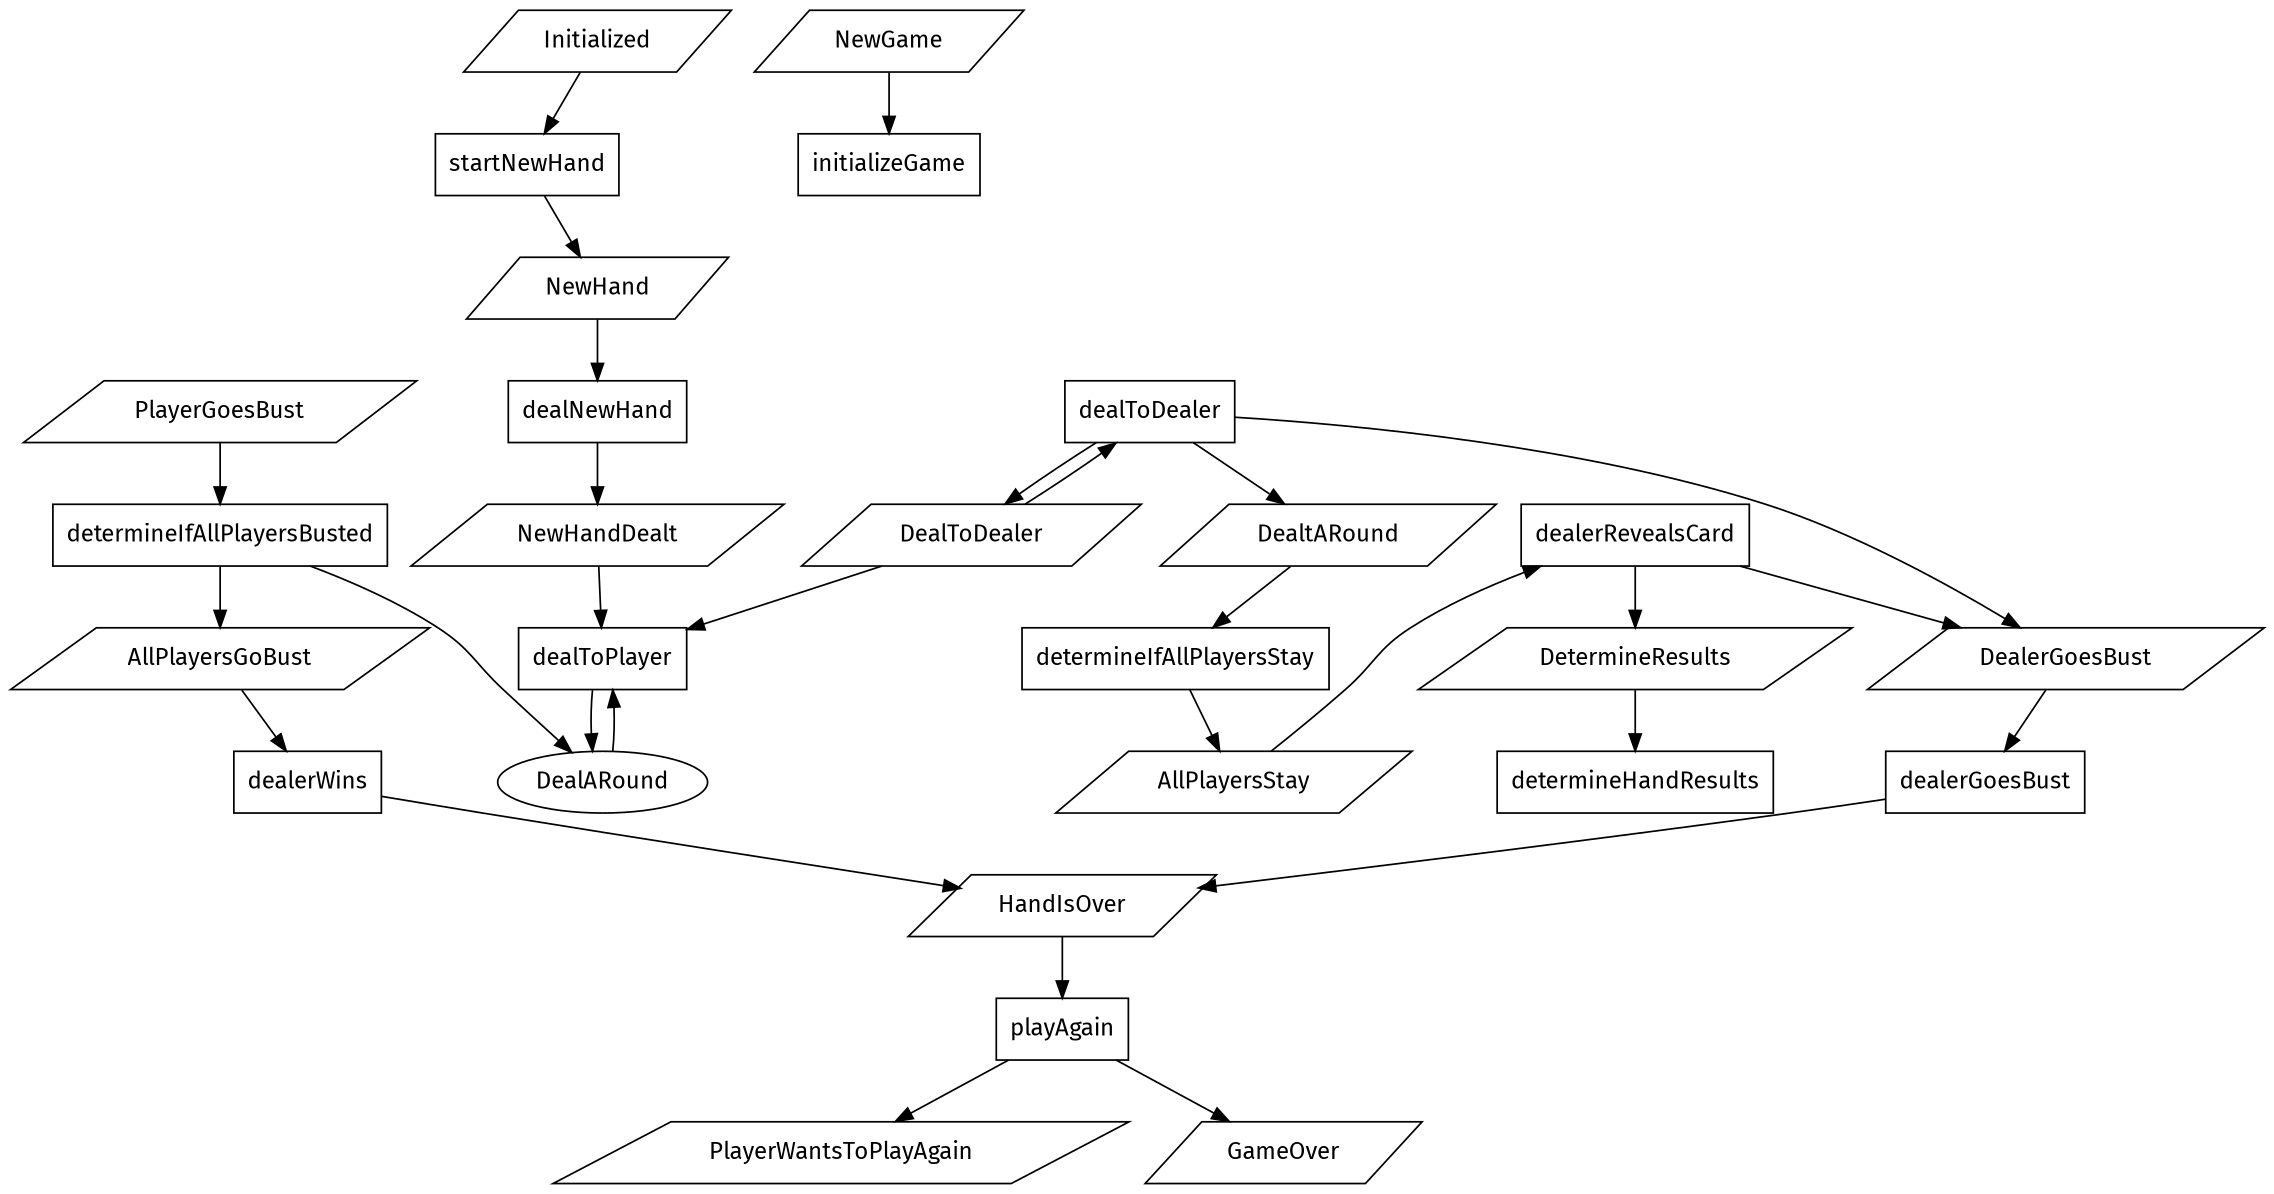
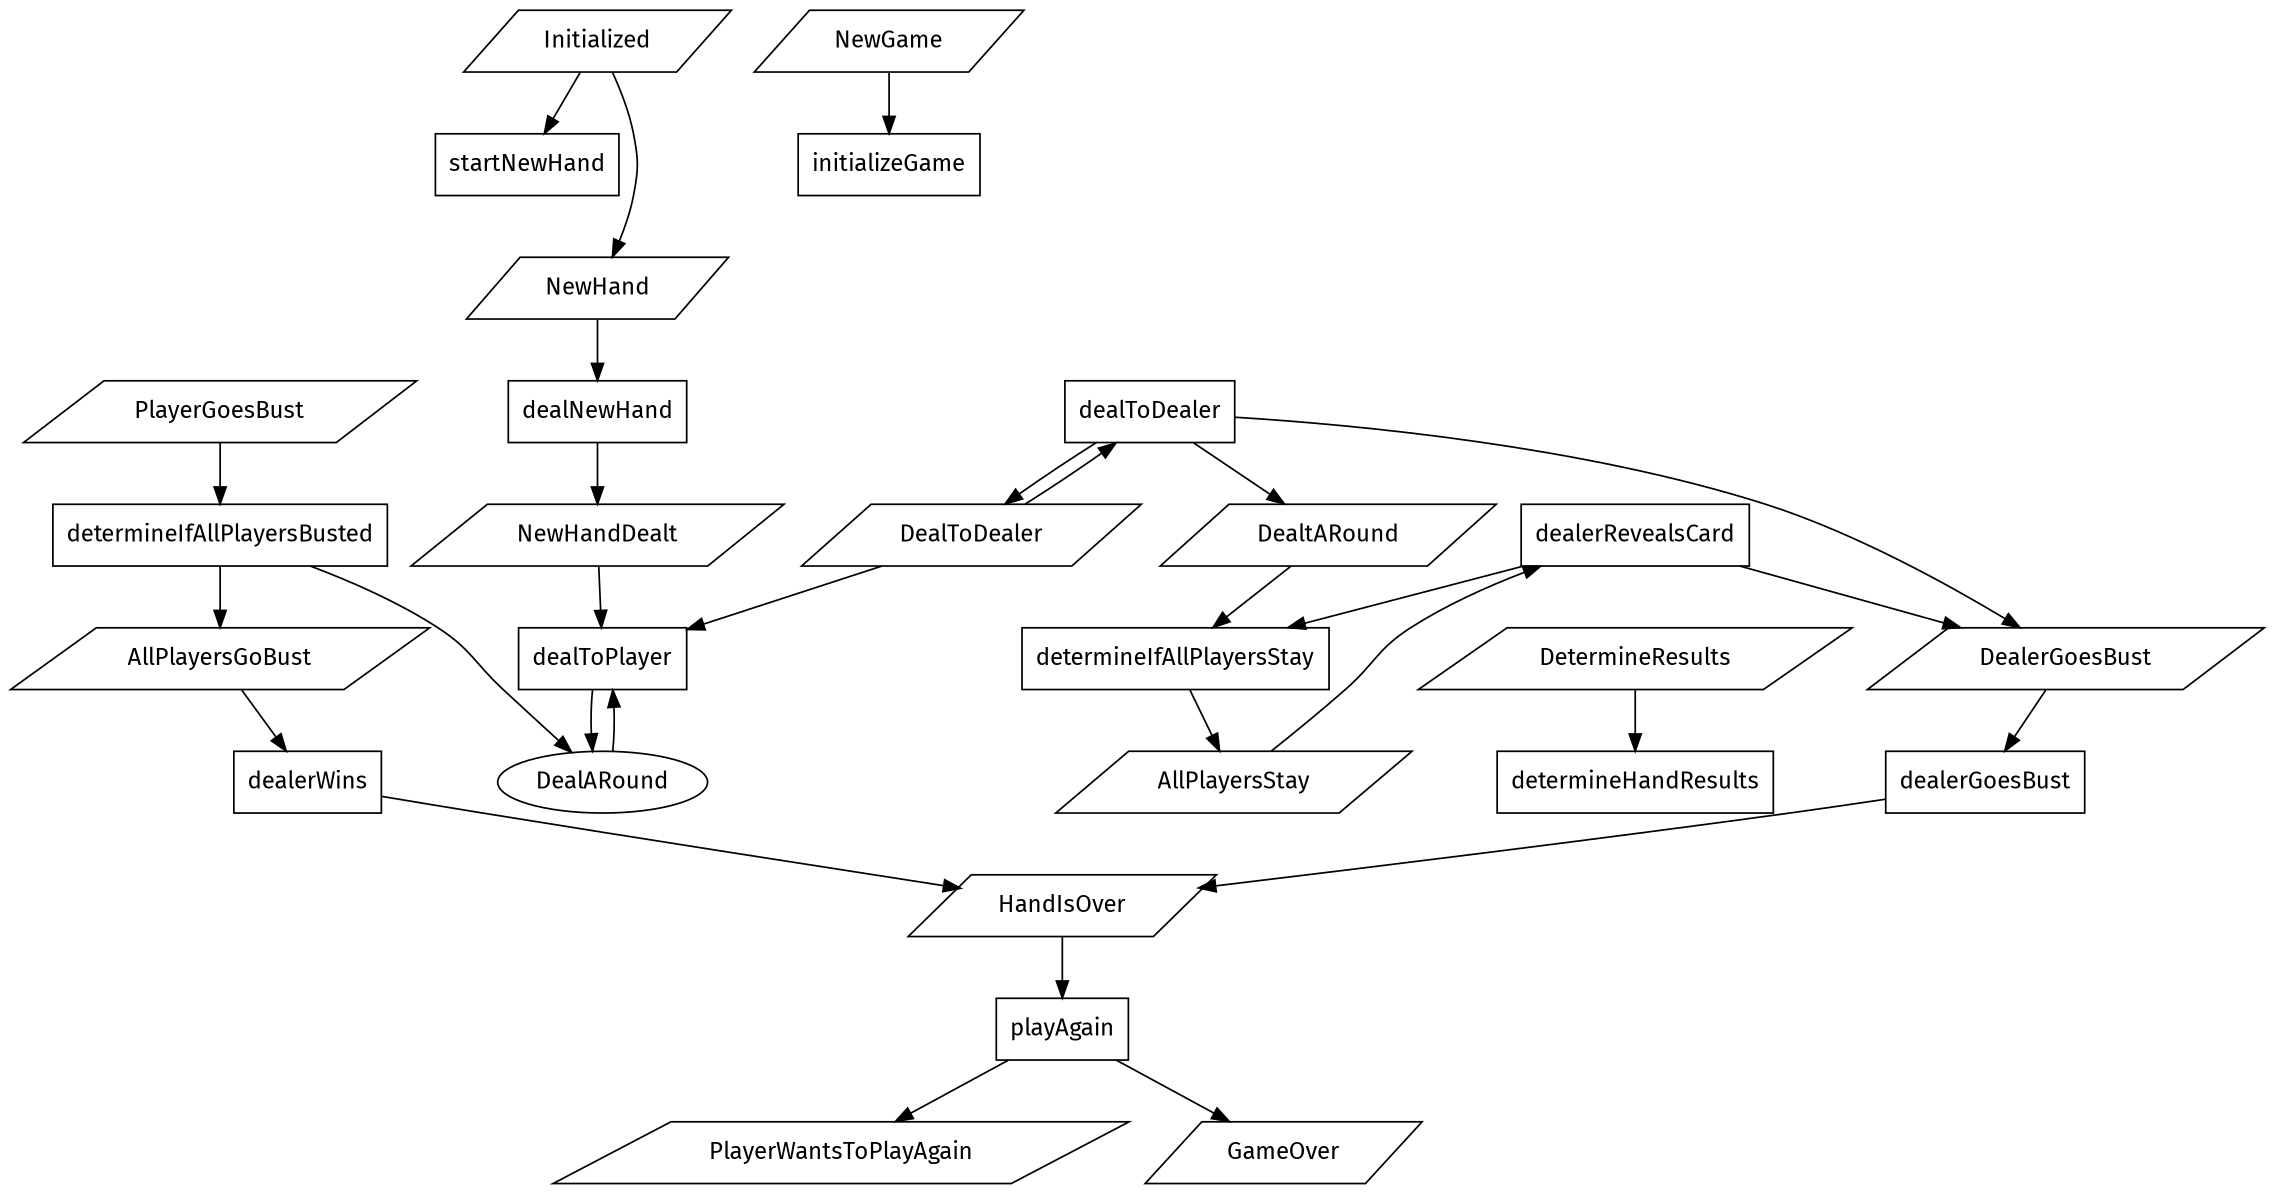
(558, 219) -> (637, 156)
(1635, 589) -> (1414, 595)
